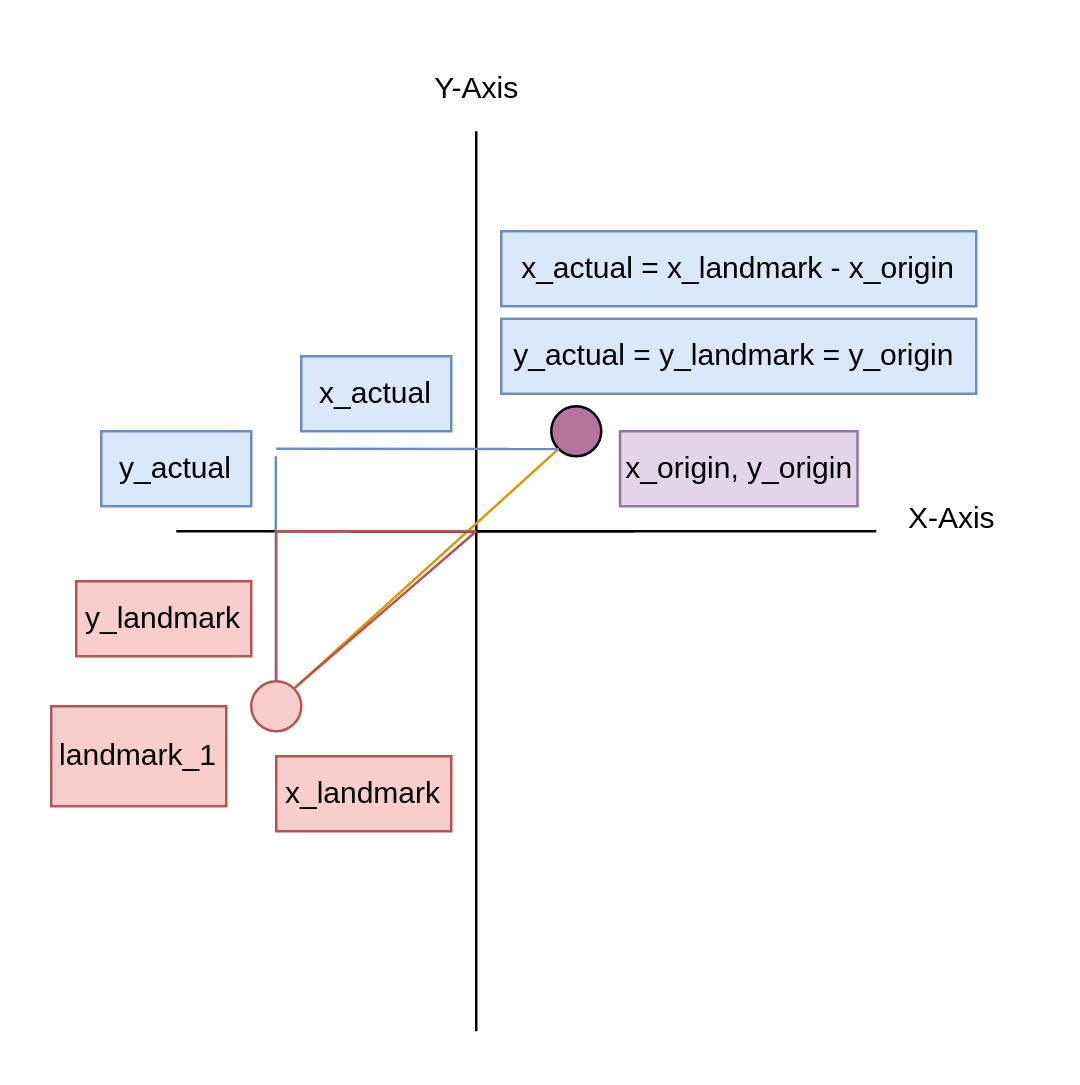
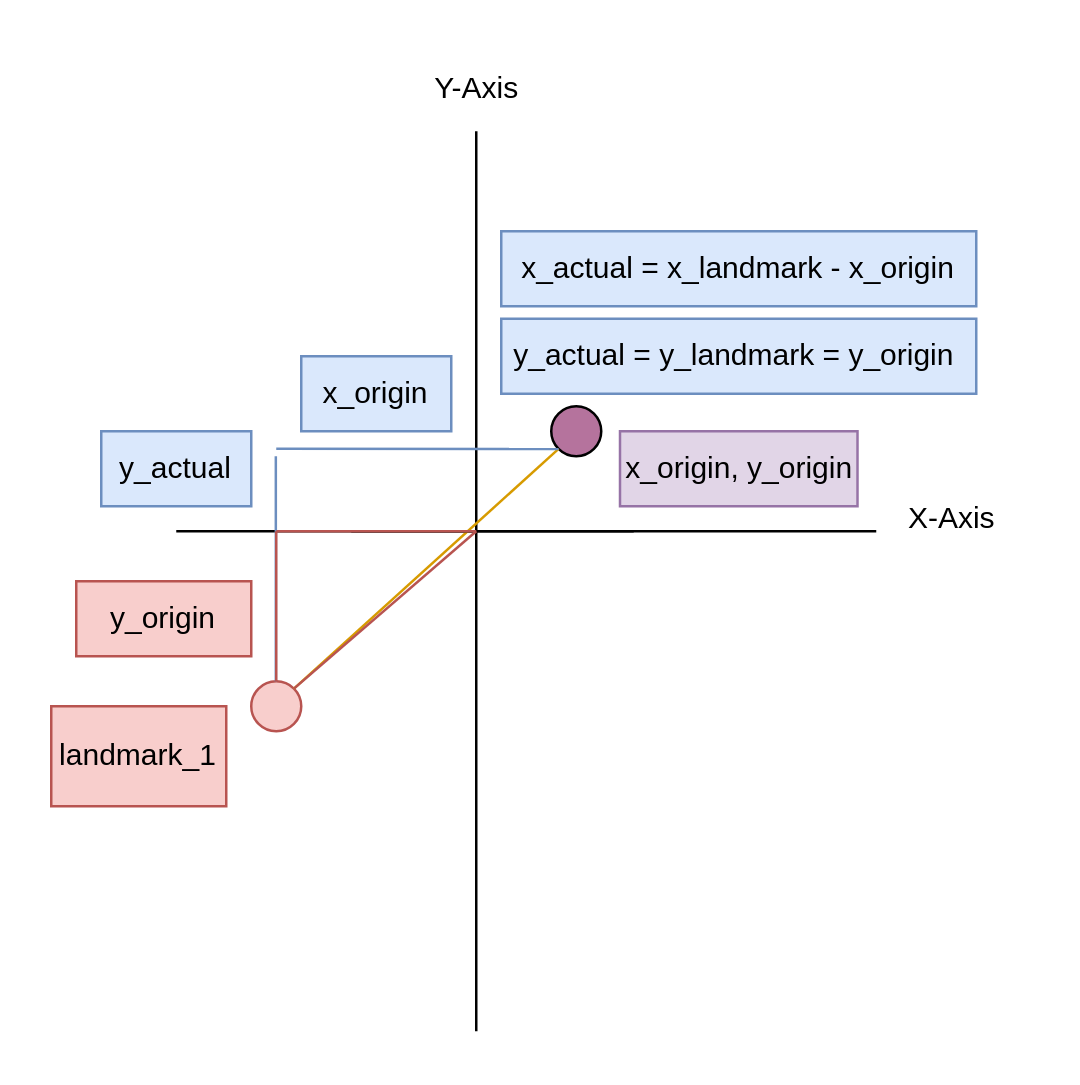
(376, 394) -> (376, 394)
(164, 619) -> (164, 619)
(364, 794) -> none
